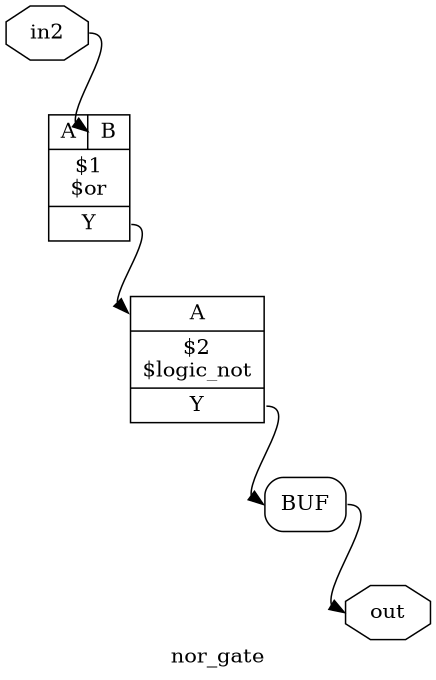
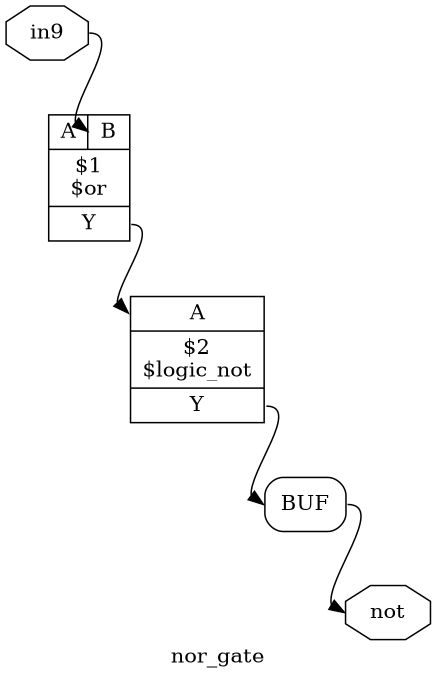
(47, 33) -> (47, 33)
(388, 613) -> (388, 613)
